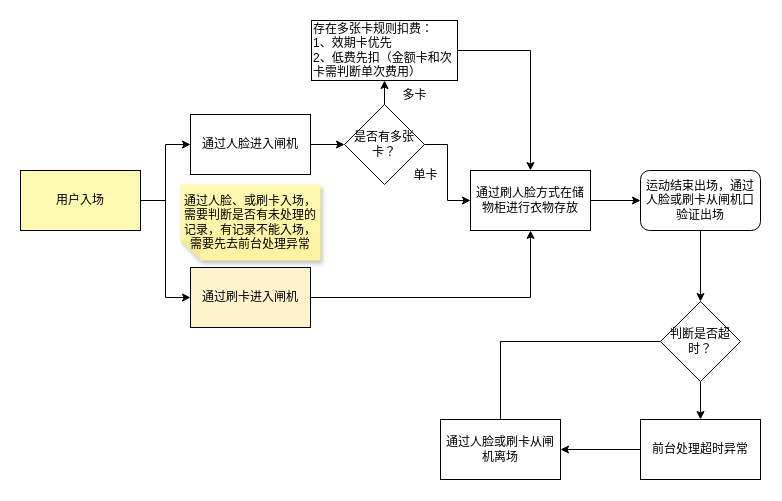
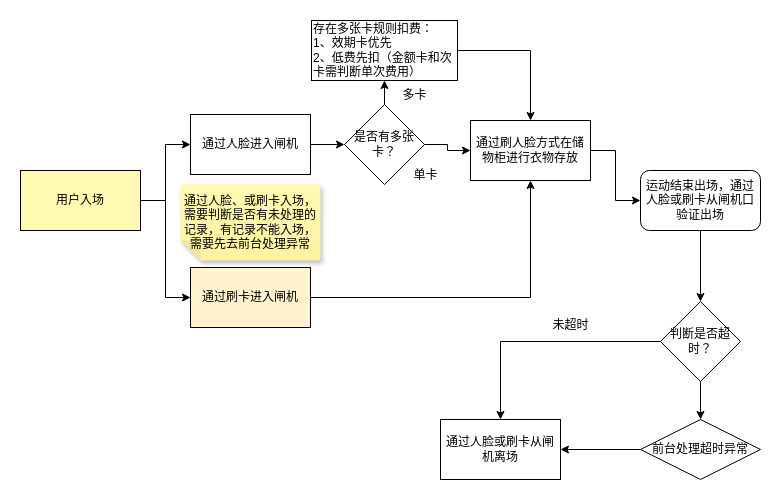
(531, 201) -> (531, 151)
none -> (571, 326)
(501, 414) -> (501, 411)
(701, 450) -> (701, 450)
